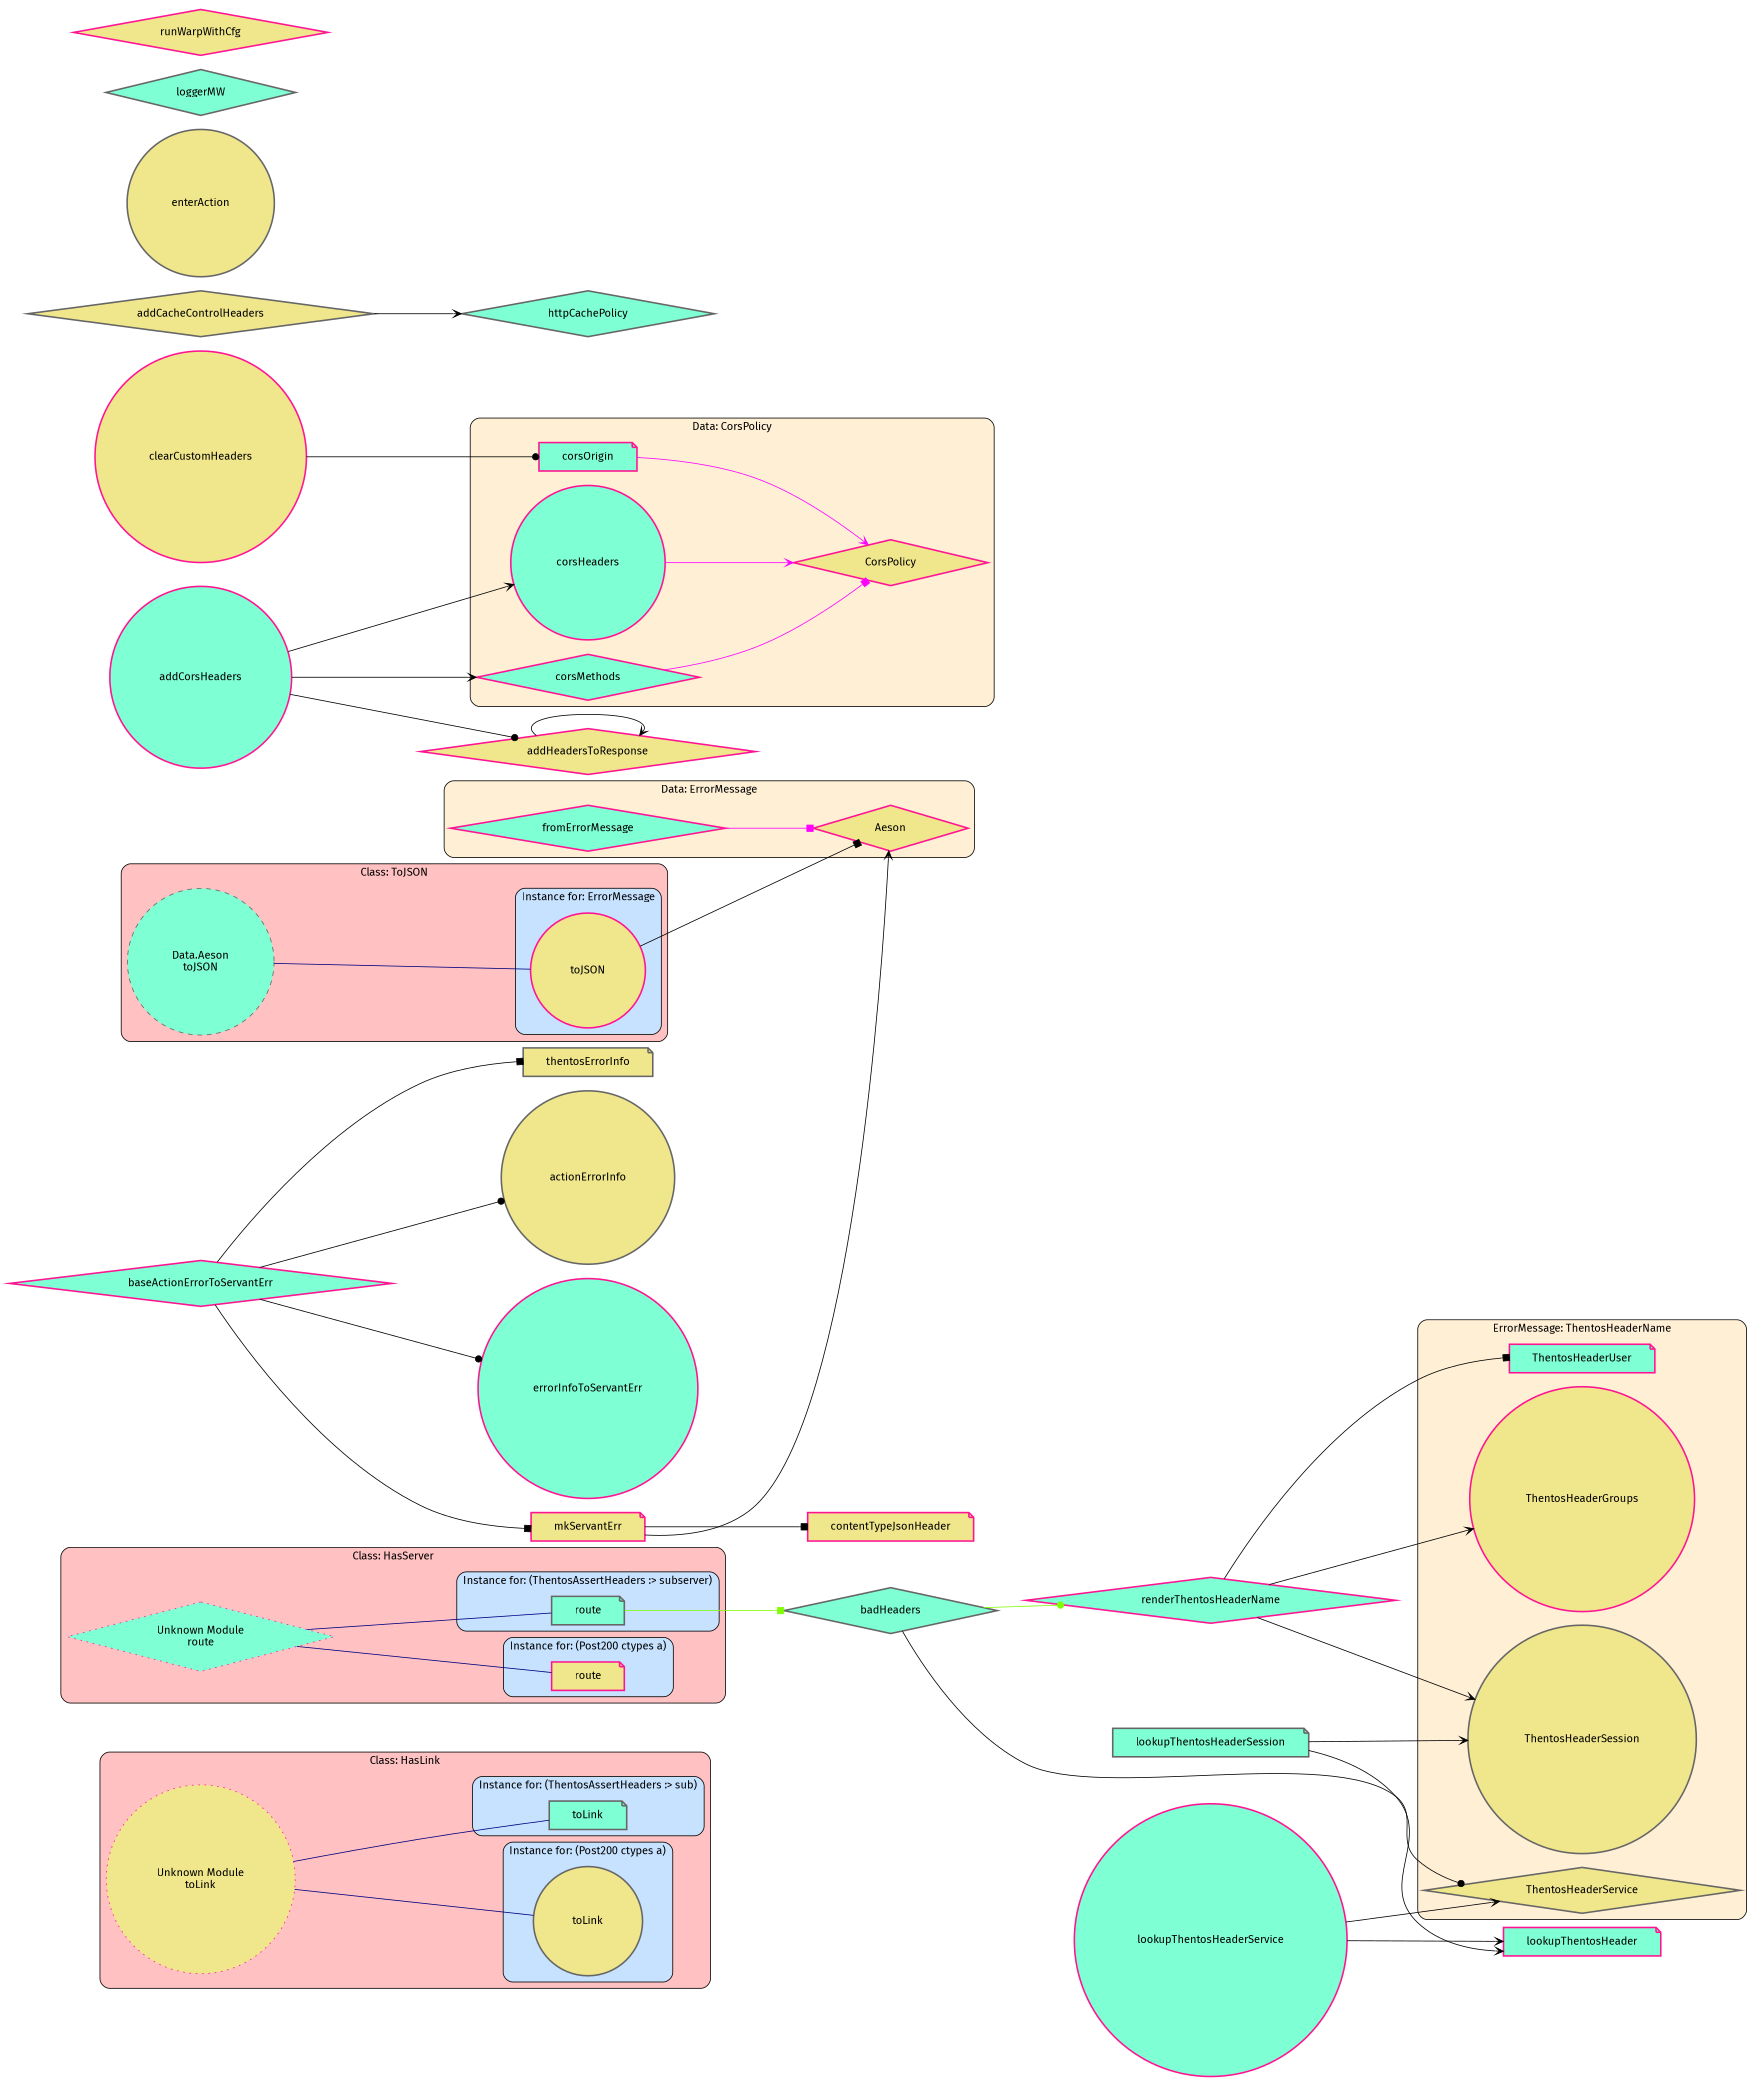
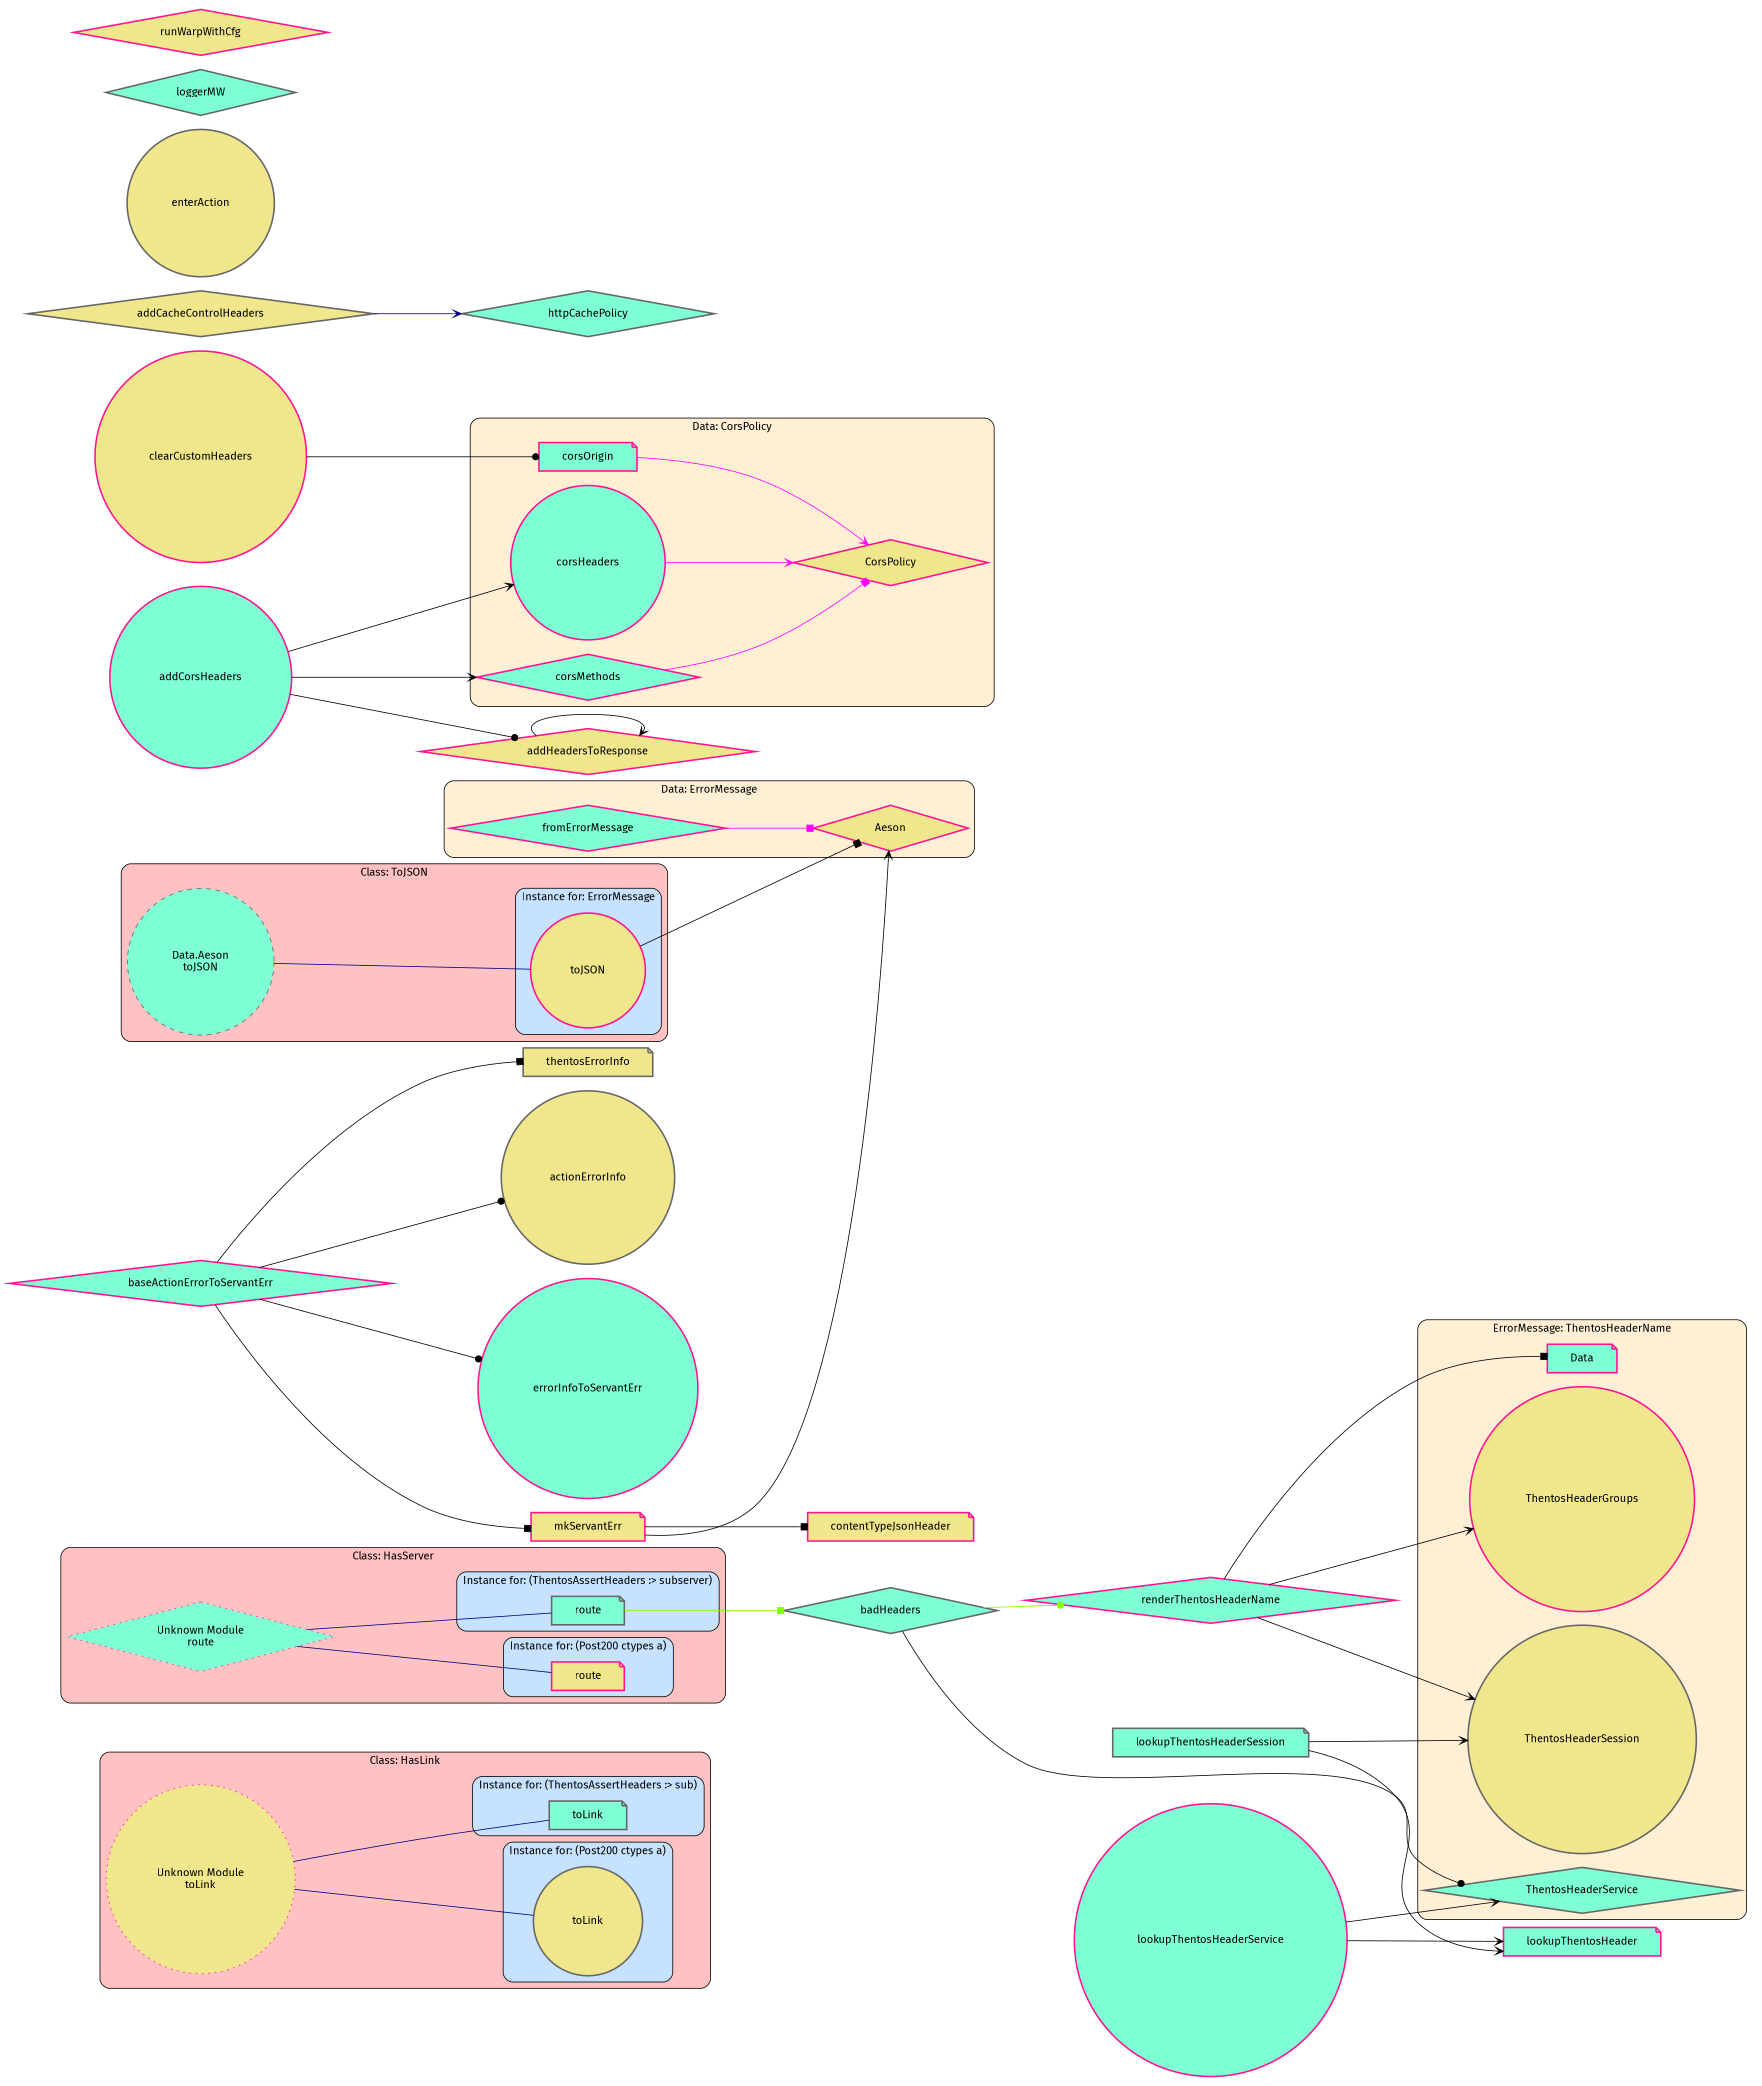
(414, 314) -> (414, 314)
(1582, 1358) -> (1582, 1358)
(1582, 1890) -> (1582, 1890)
